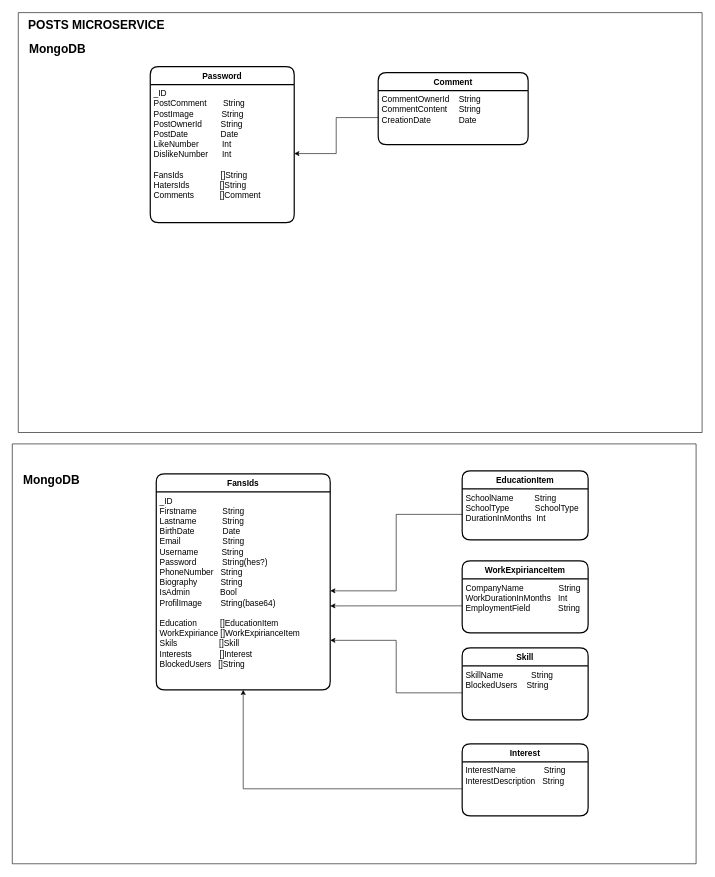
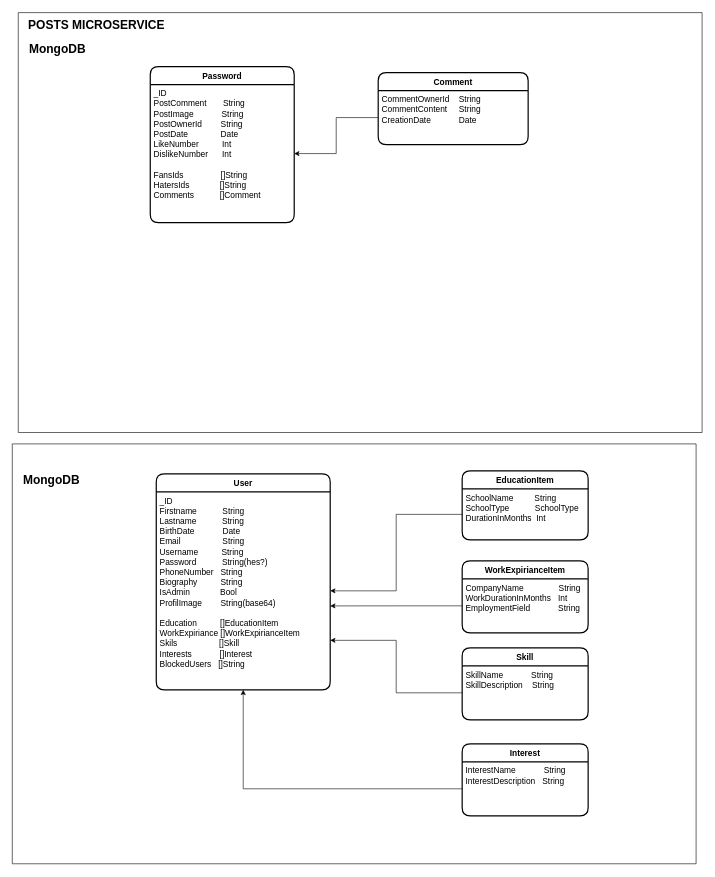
(243, 483) -> (243, 483)
(525, 675) -> (525, 675)
